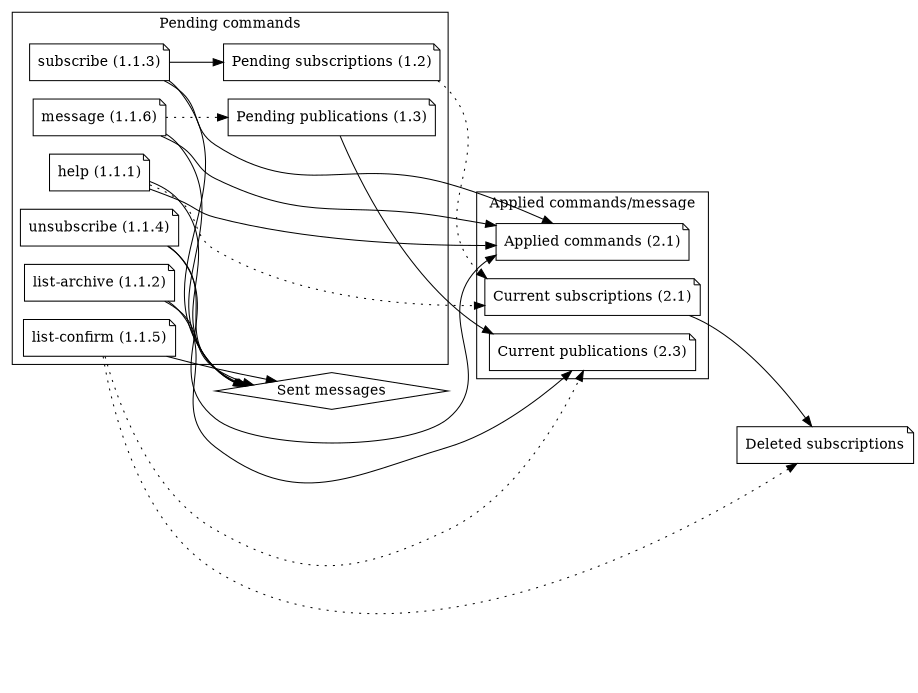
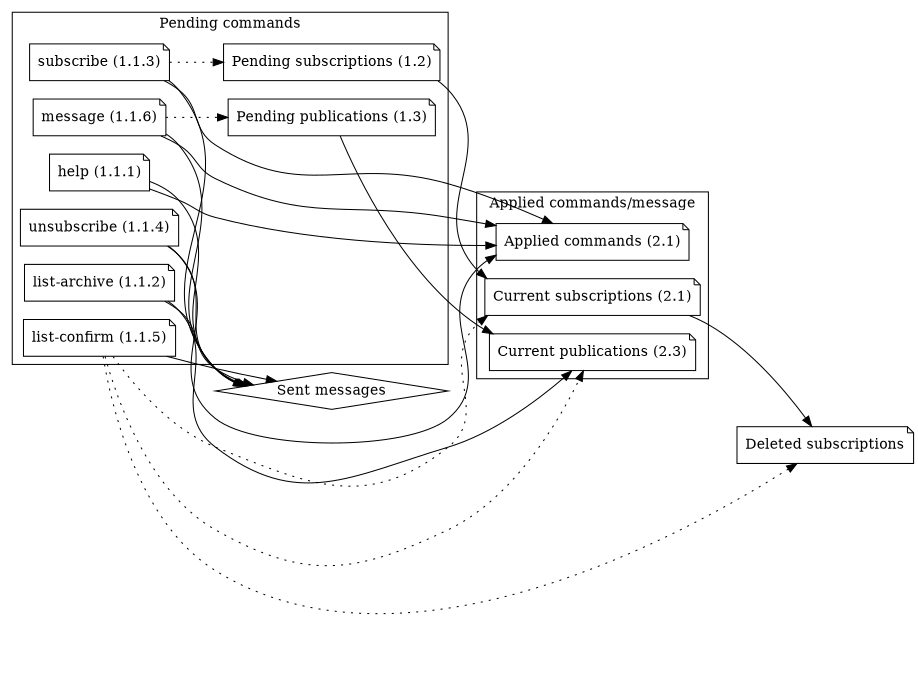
(191, 62) -> (191, 62)
(463, 174) -> (463, 174)
(294, 283) -> (345, 486)
